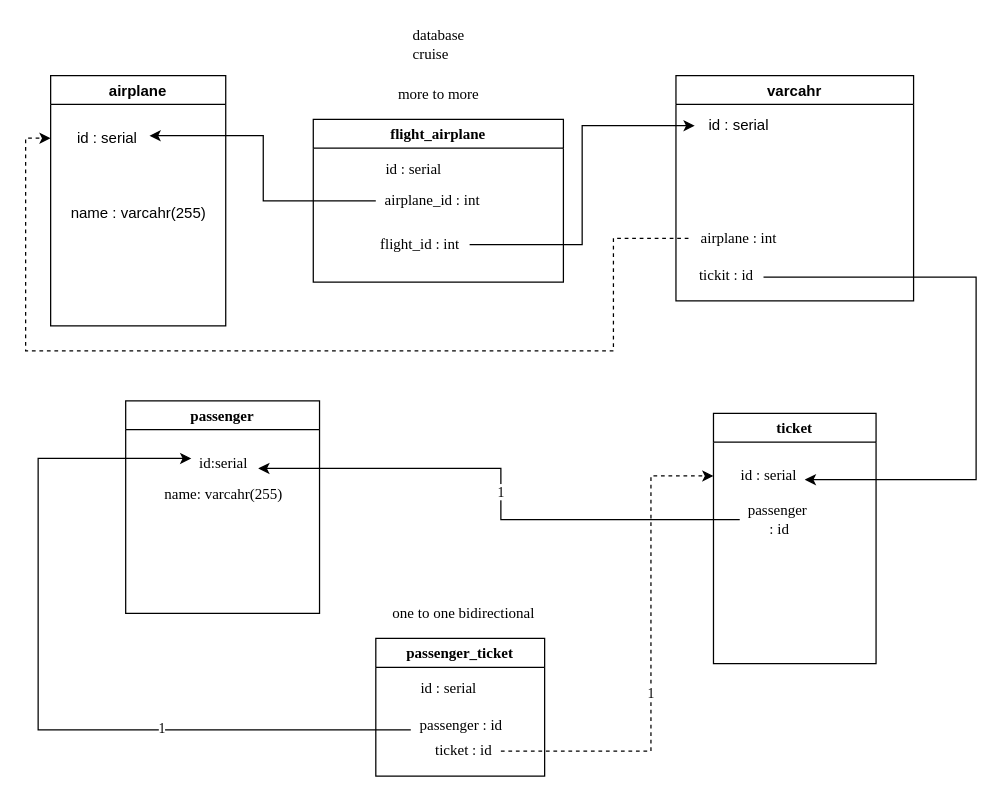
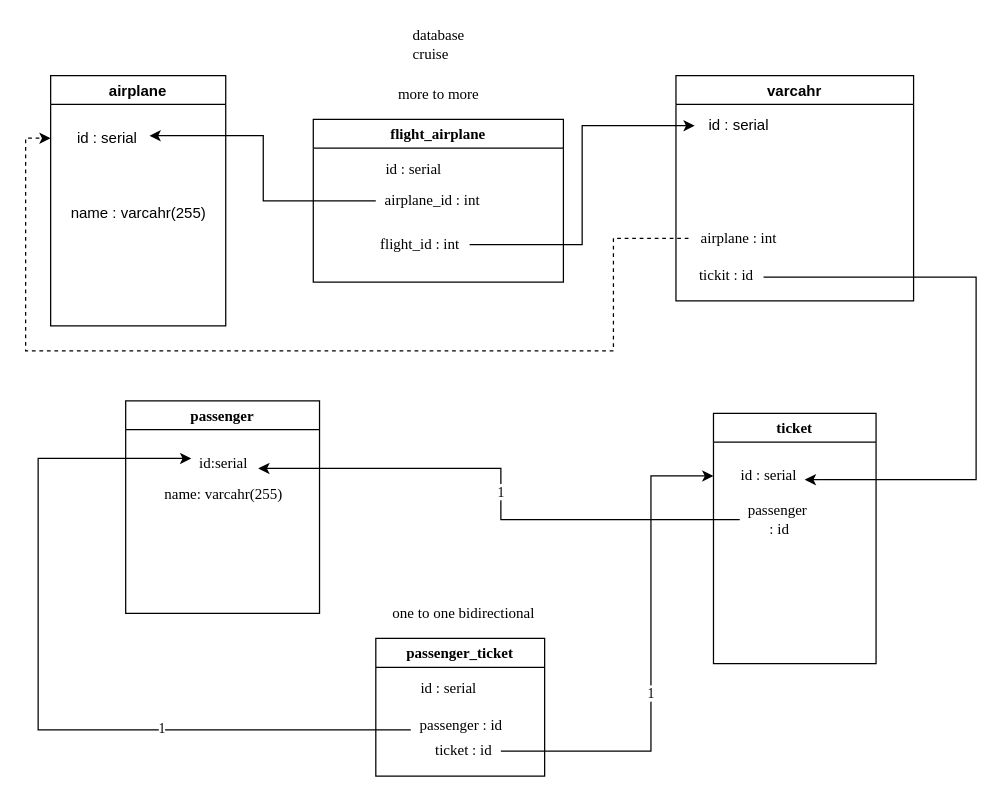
(651, 554) -> (651, 554)
